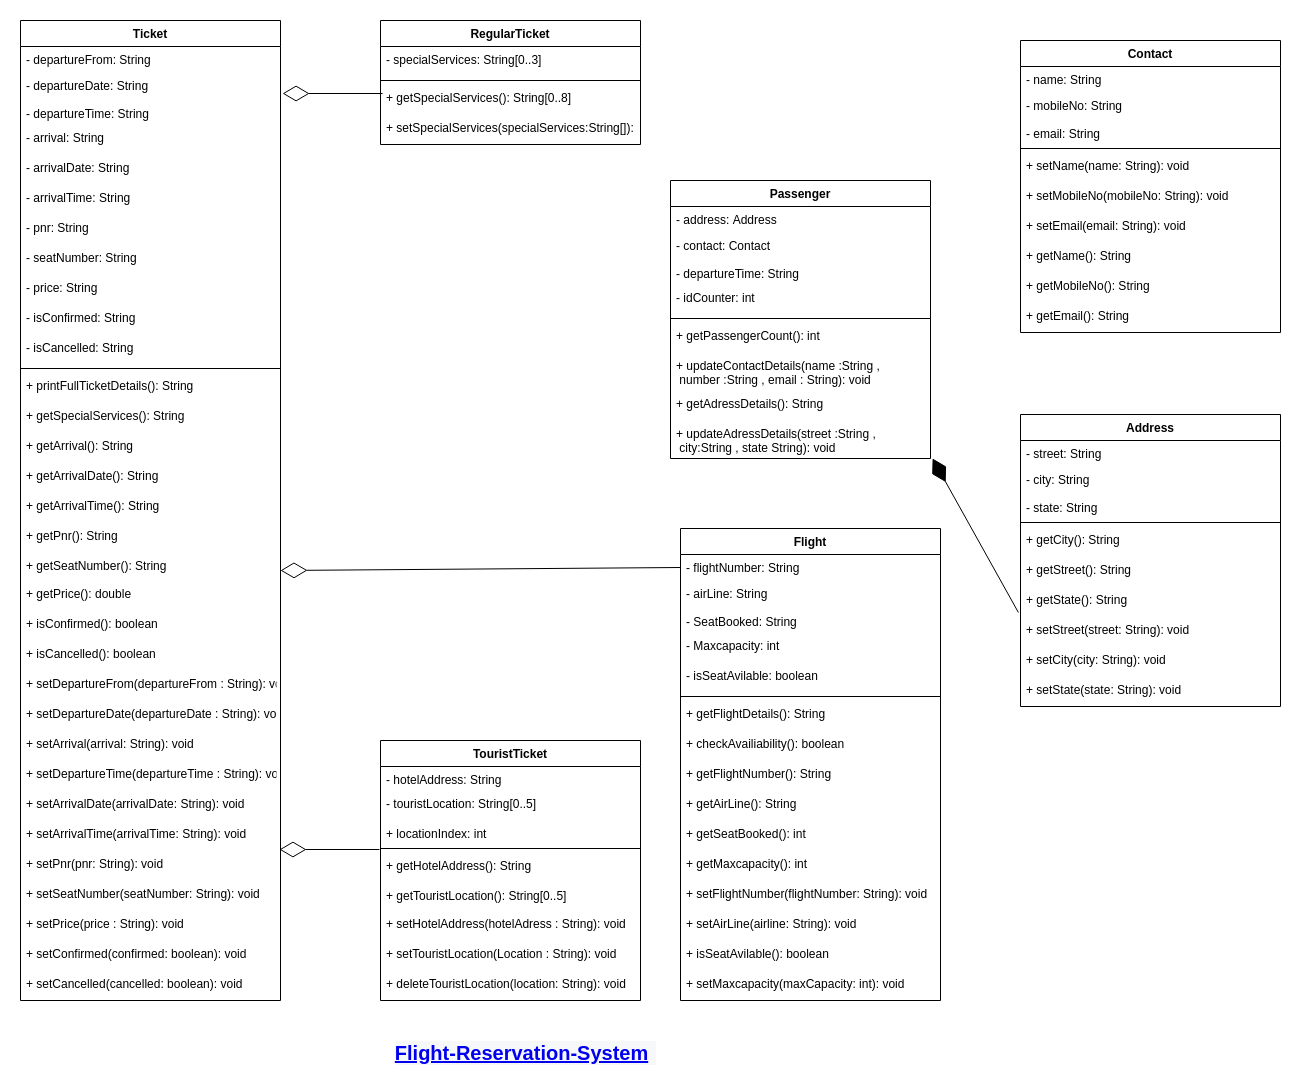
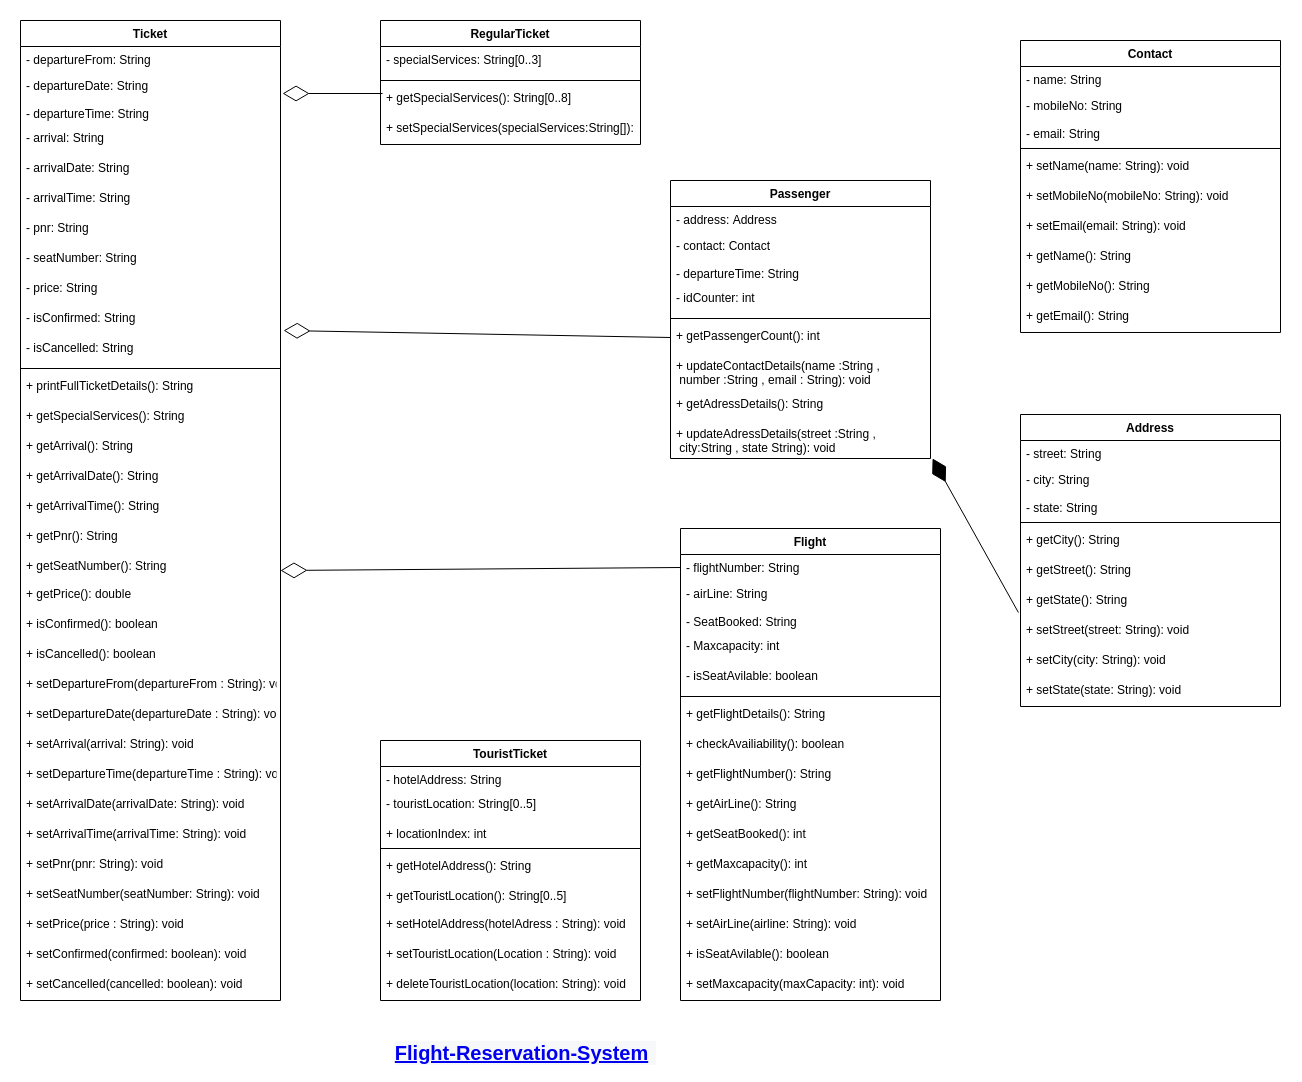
none -> (489, 334)
(342, 850) -> none
